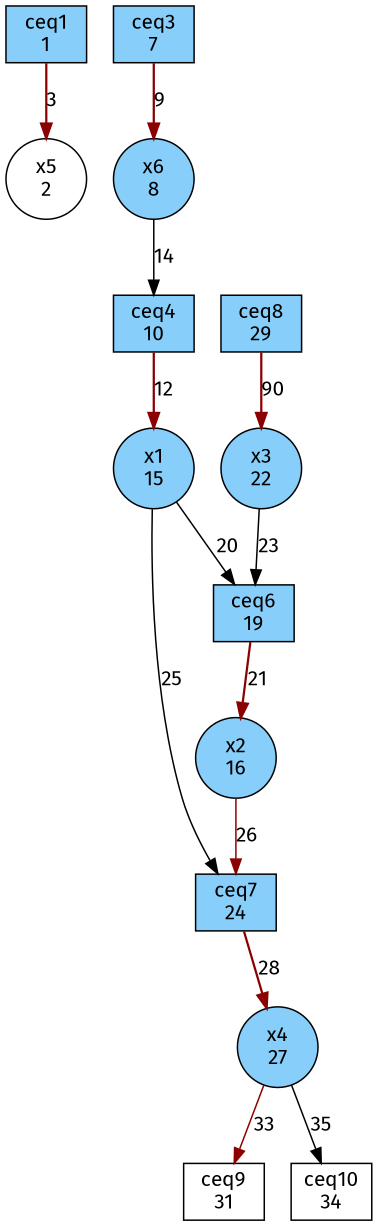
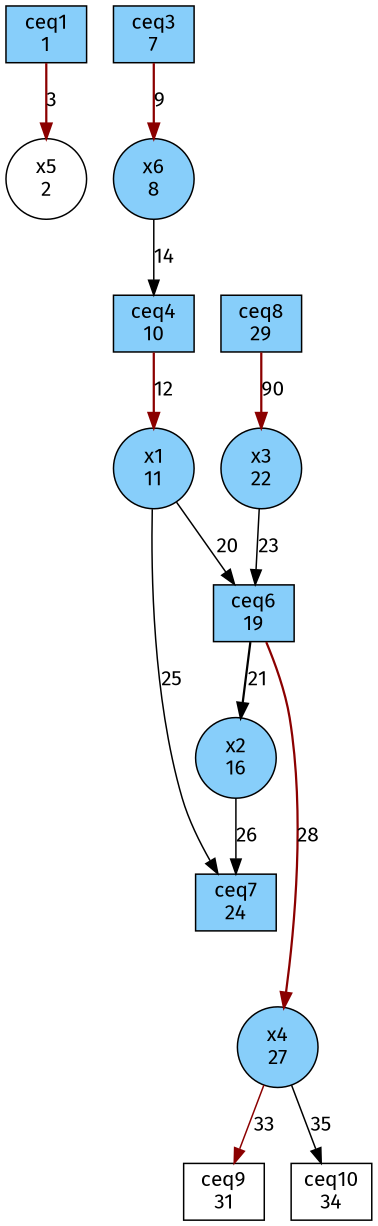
(154, 468) -> (154, 468)
(247, 672) -> (247, 672)
(236, 828) -> (236, 828)
(253, 962) -> (297, 815)
